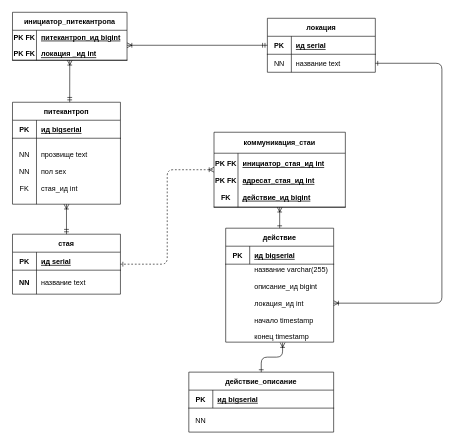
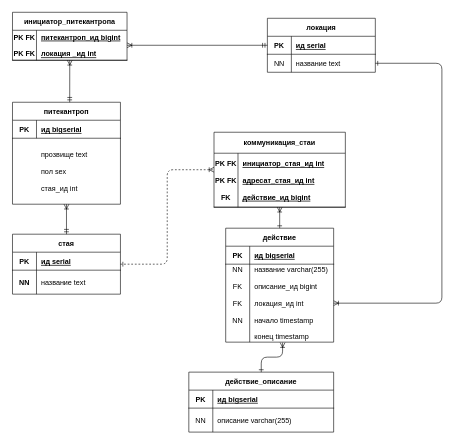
(24, 171) -> none
none -> (238, 303)
none -> (273, 420)
